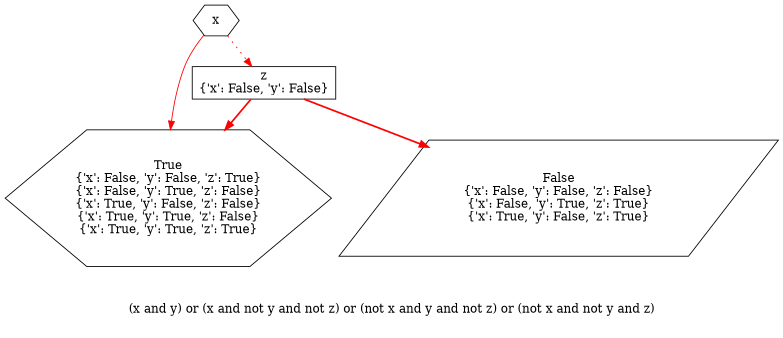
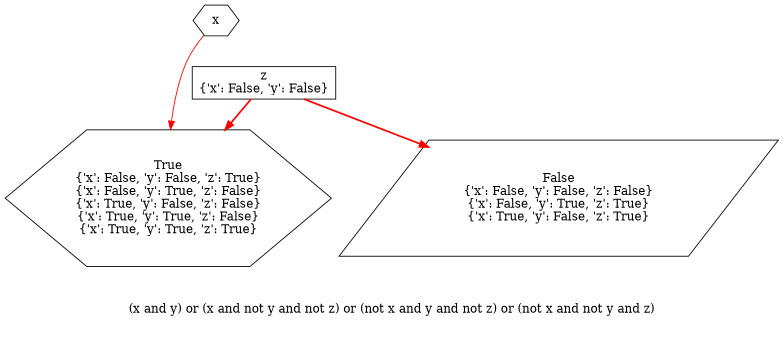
(237, 48) -> none
